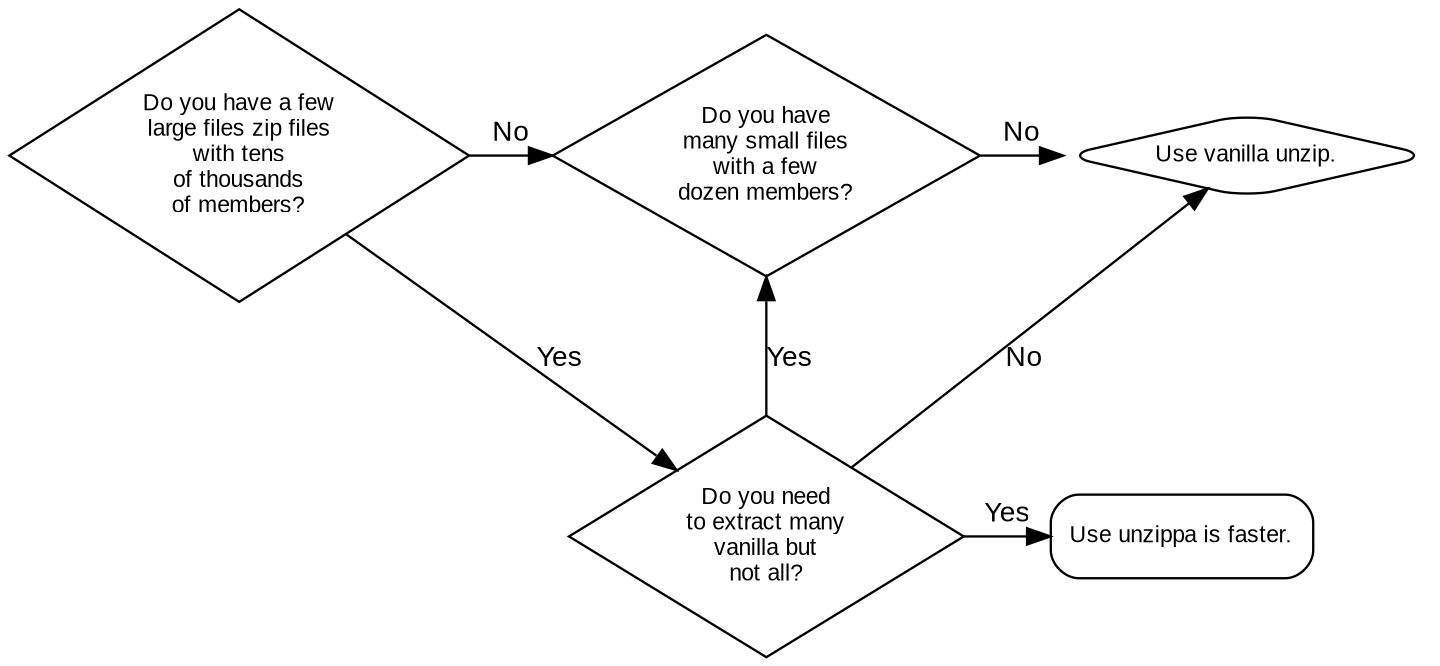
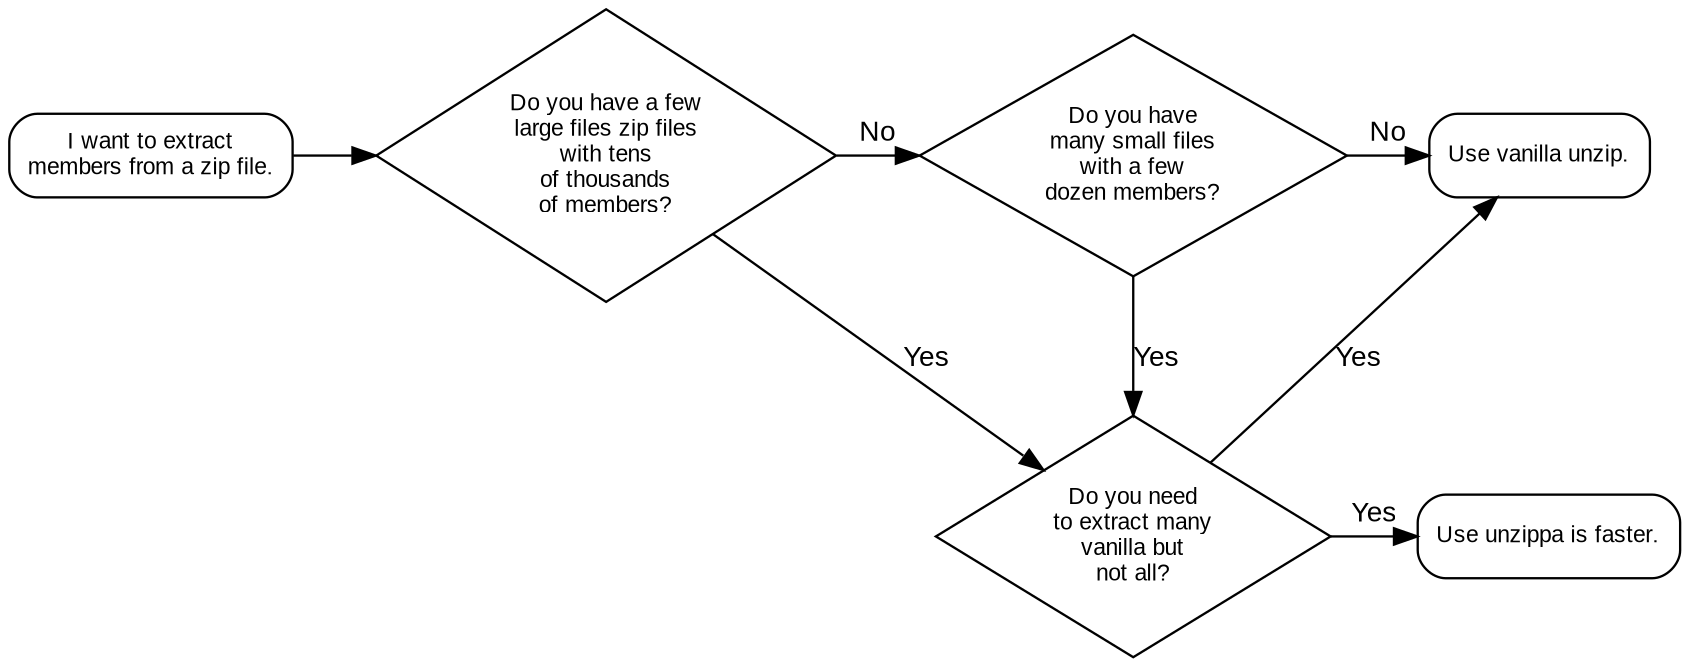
none -> (151, 156)
(1247, 156) -> (1540, 156)
(766, 358) -> (1133, 334)
(1024, 359) -> (1358, 359)
